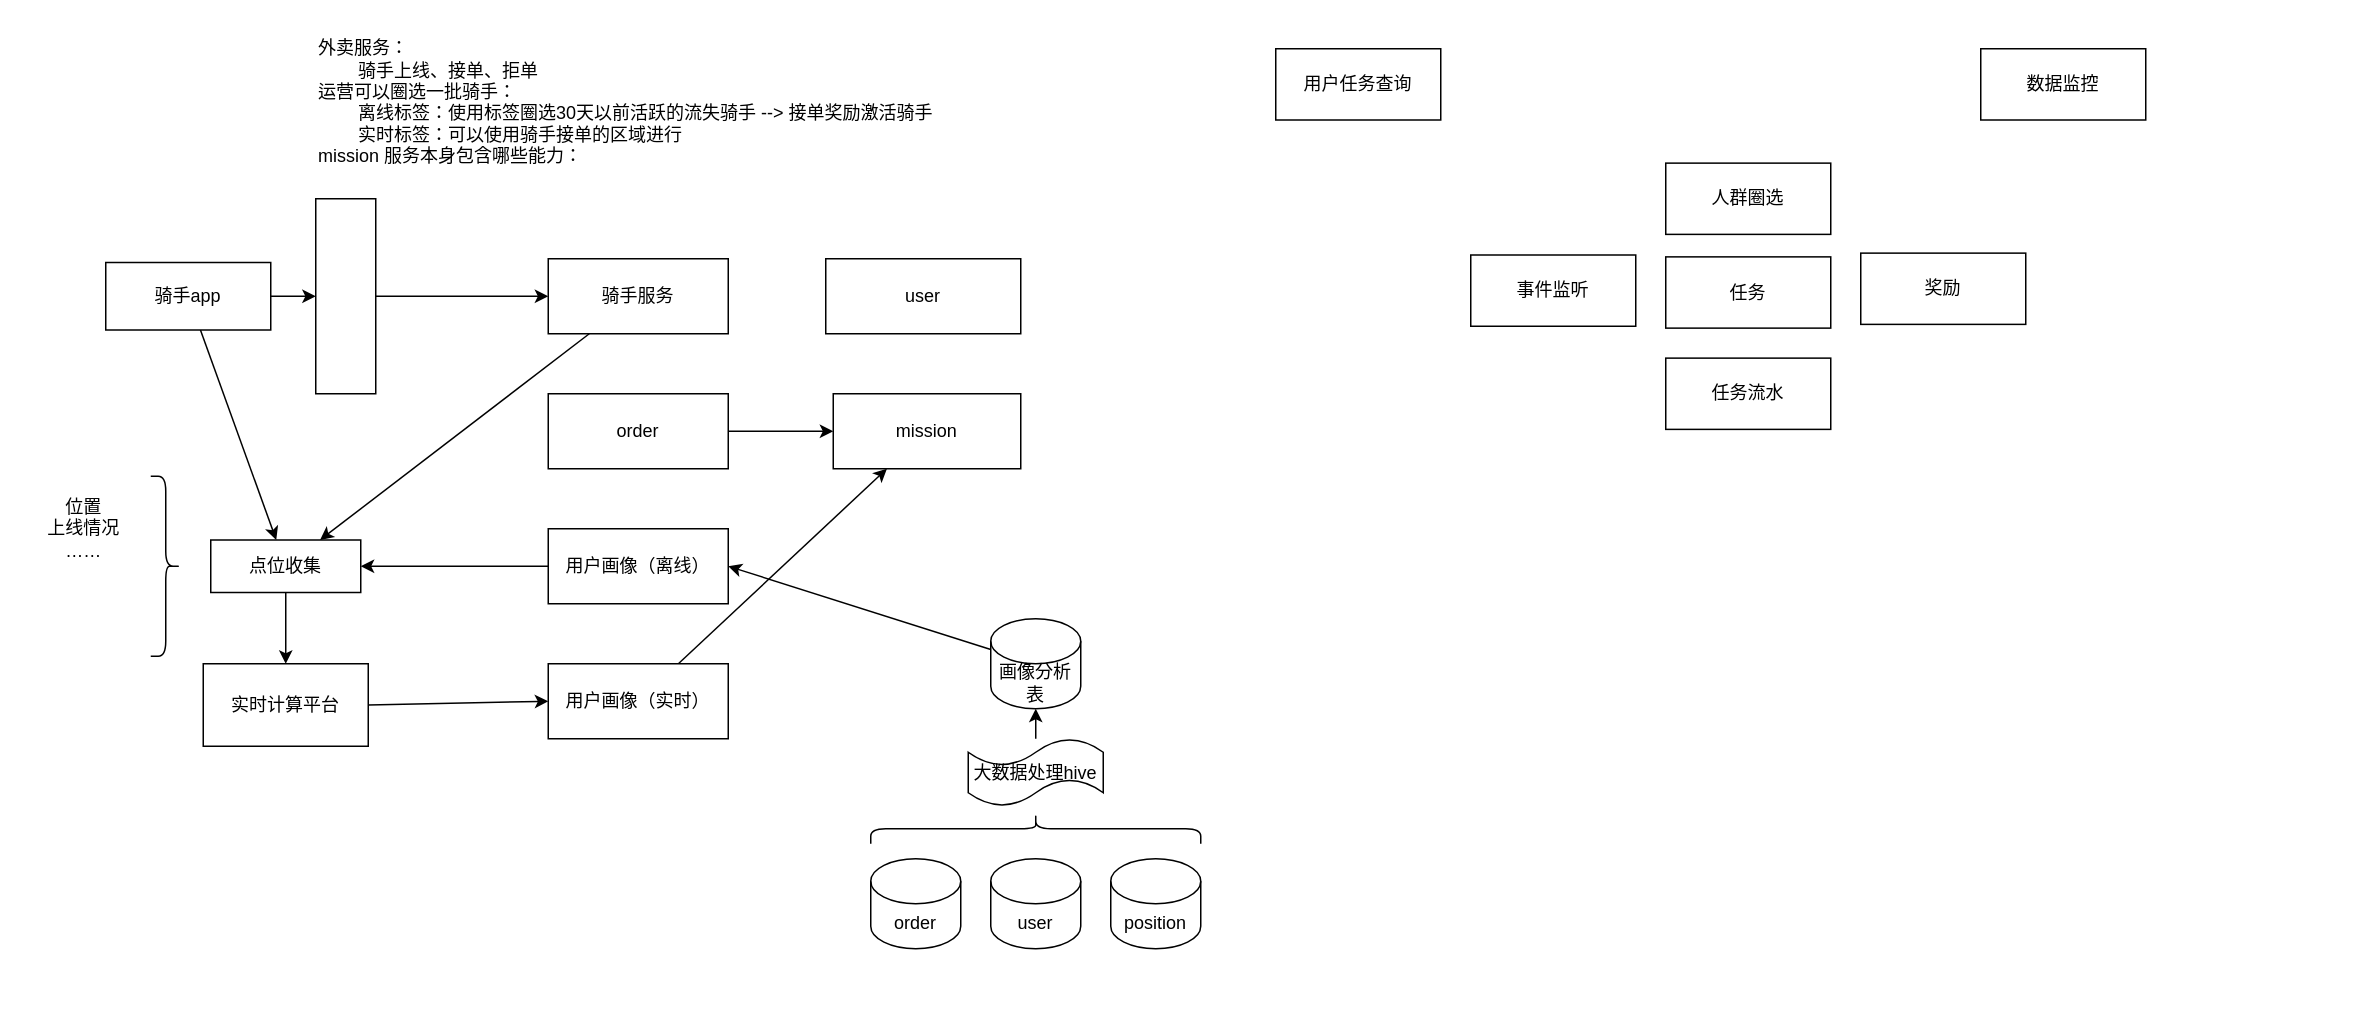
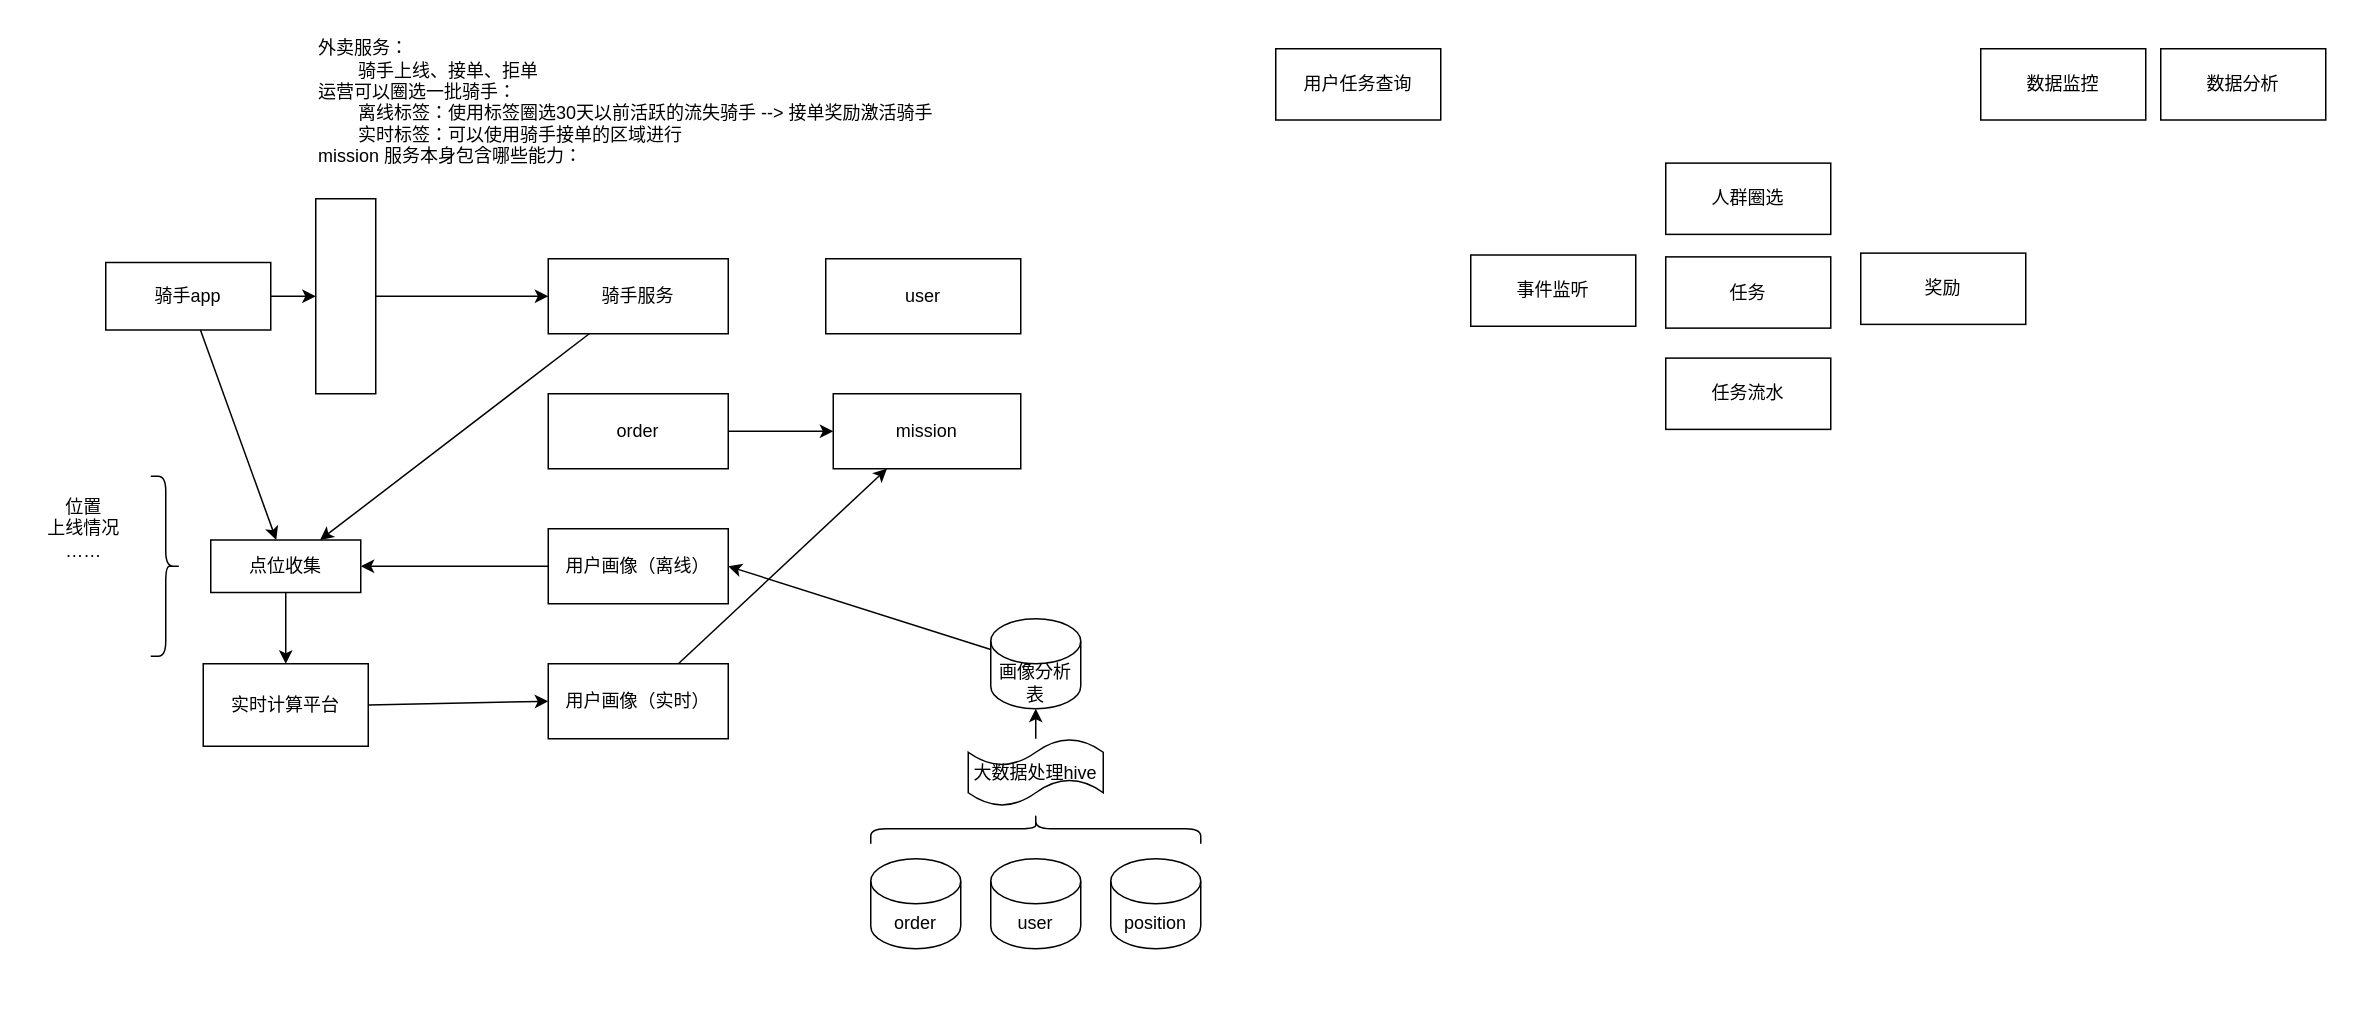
none -> (2243, 84)
